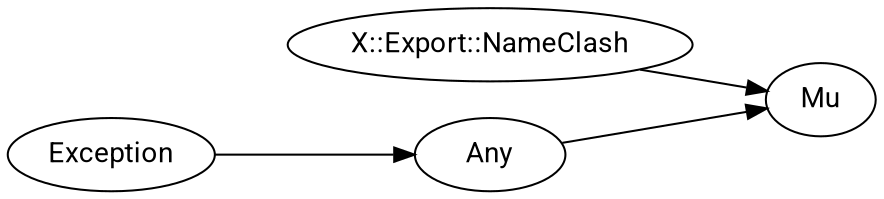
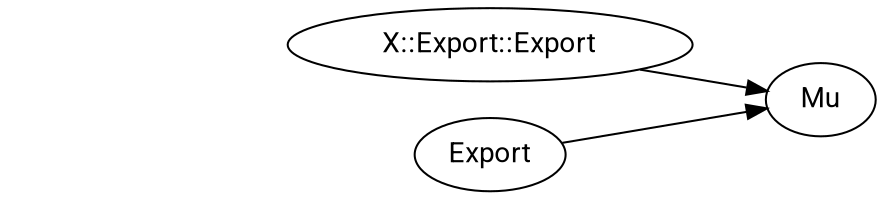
(490, 45) -> (490, 45)
(111, 155) -> none
(490, 155) -> (490, 155)
